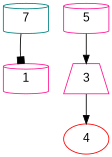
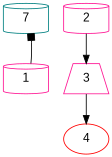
(86, 18) -> (86, 18)
(20, 44) -> (32, 53)
